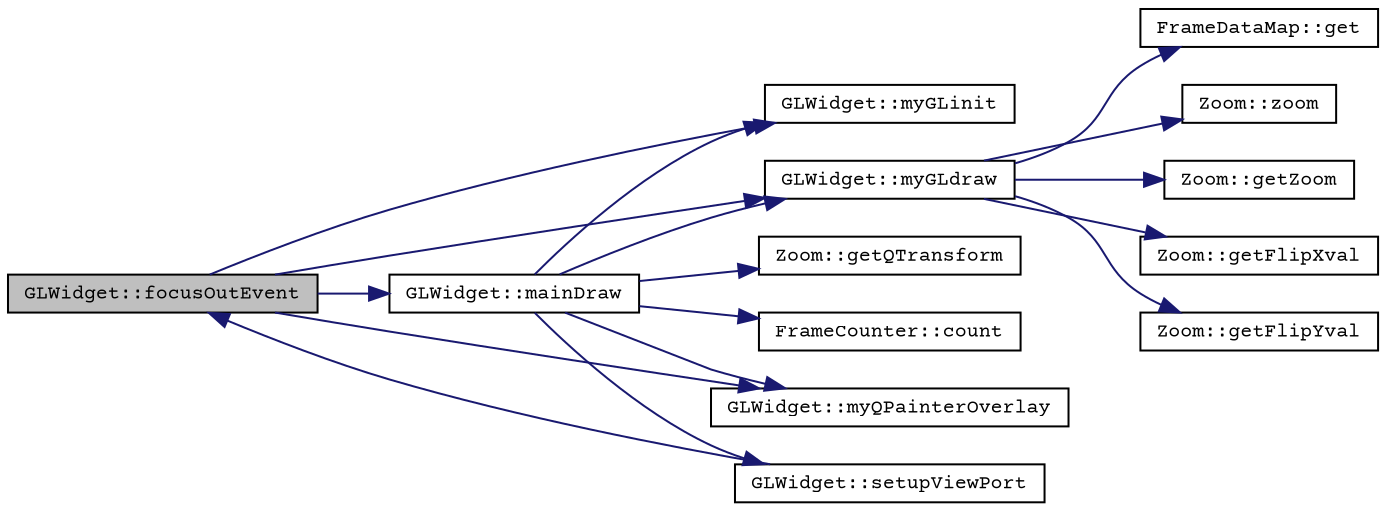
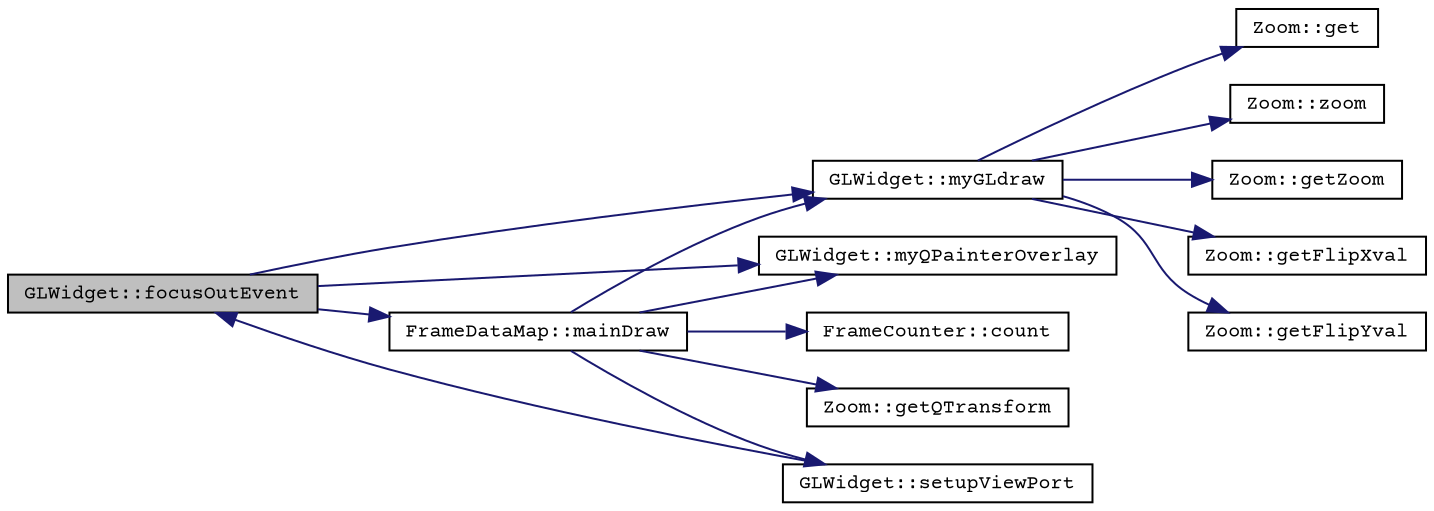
(1259, 28) -> (1307, 28)
(890, 104) -> none
(514, 294) -> (538, 332)
